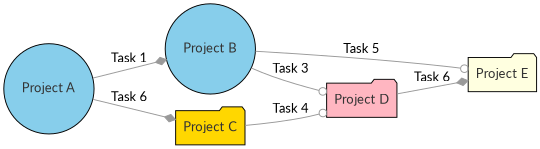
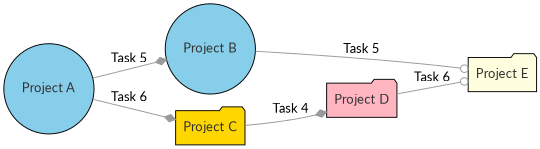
(130, 59) -> (130, 59)
(285, 81) -> none
(429, 88) -> (429, 88)
(282, 121) -> (282, 121)
